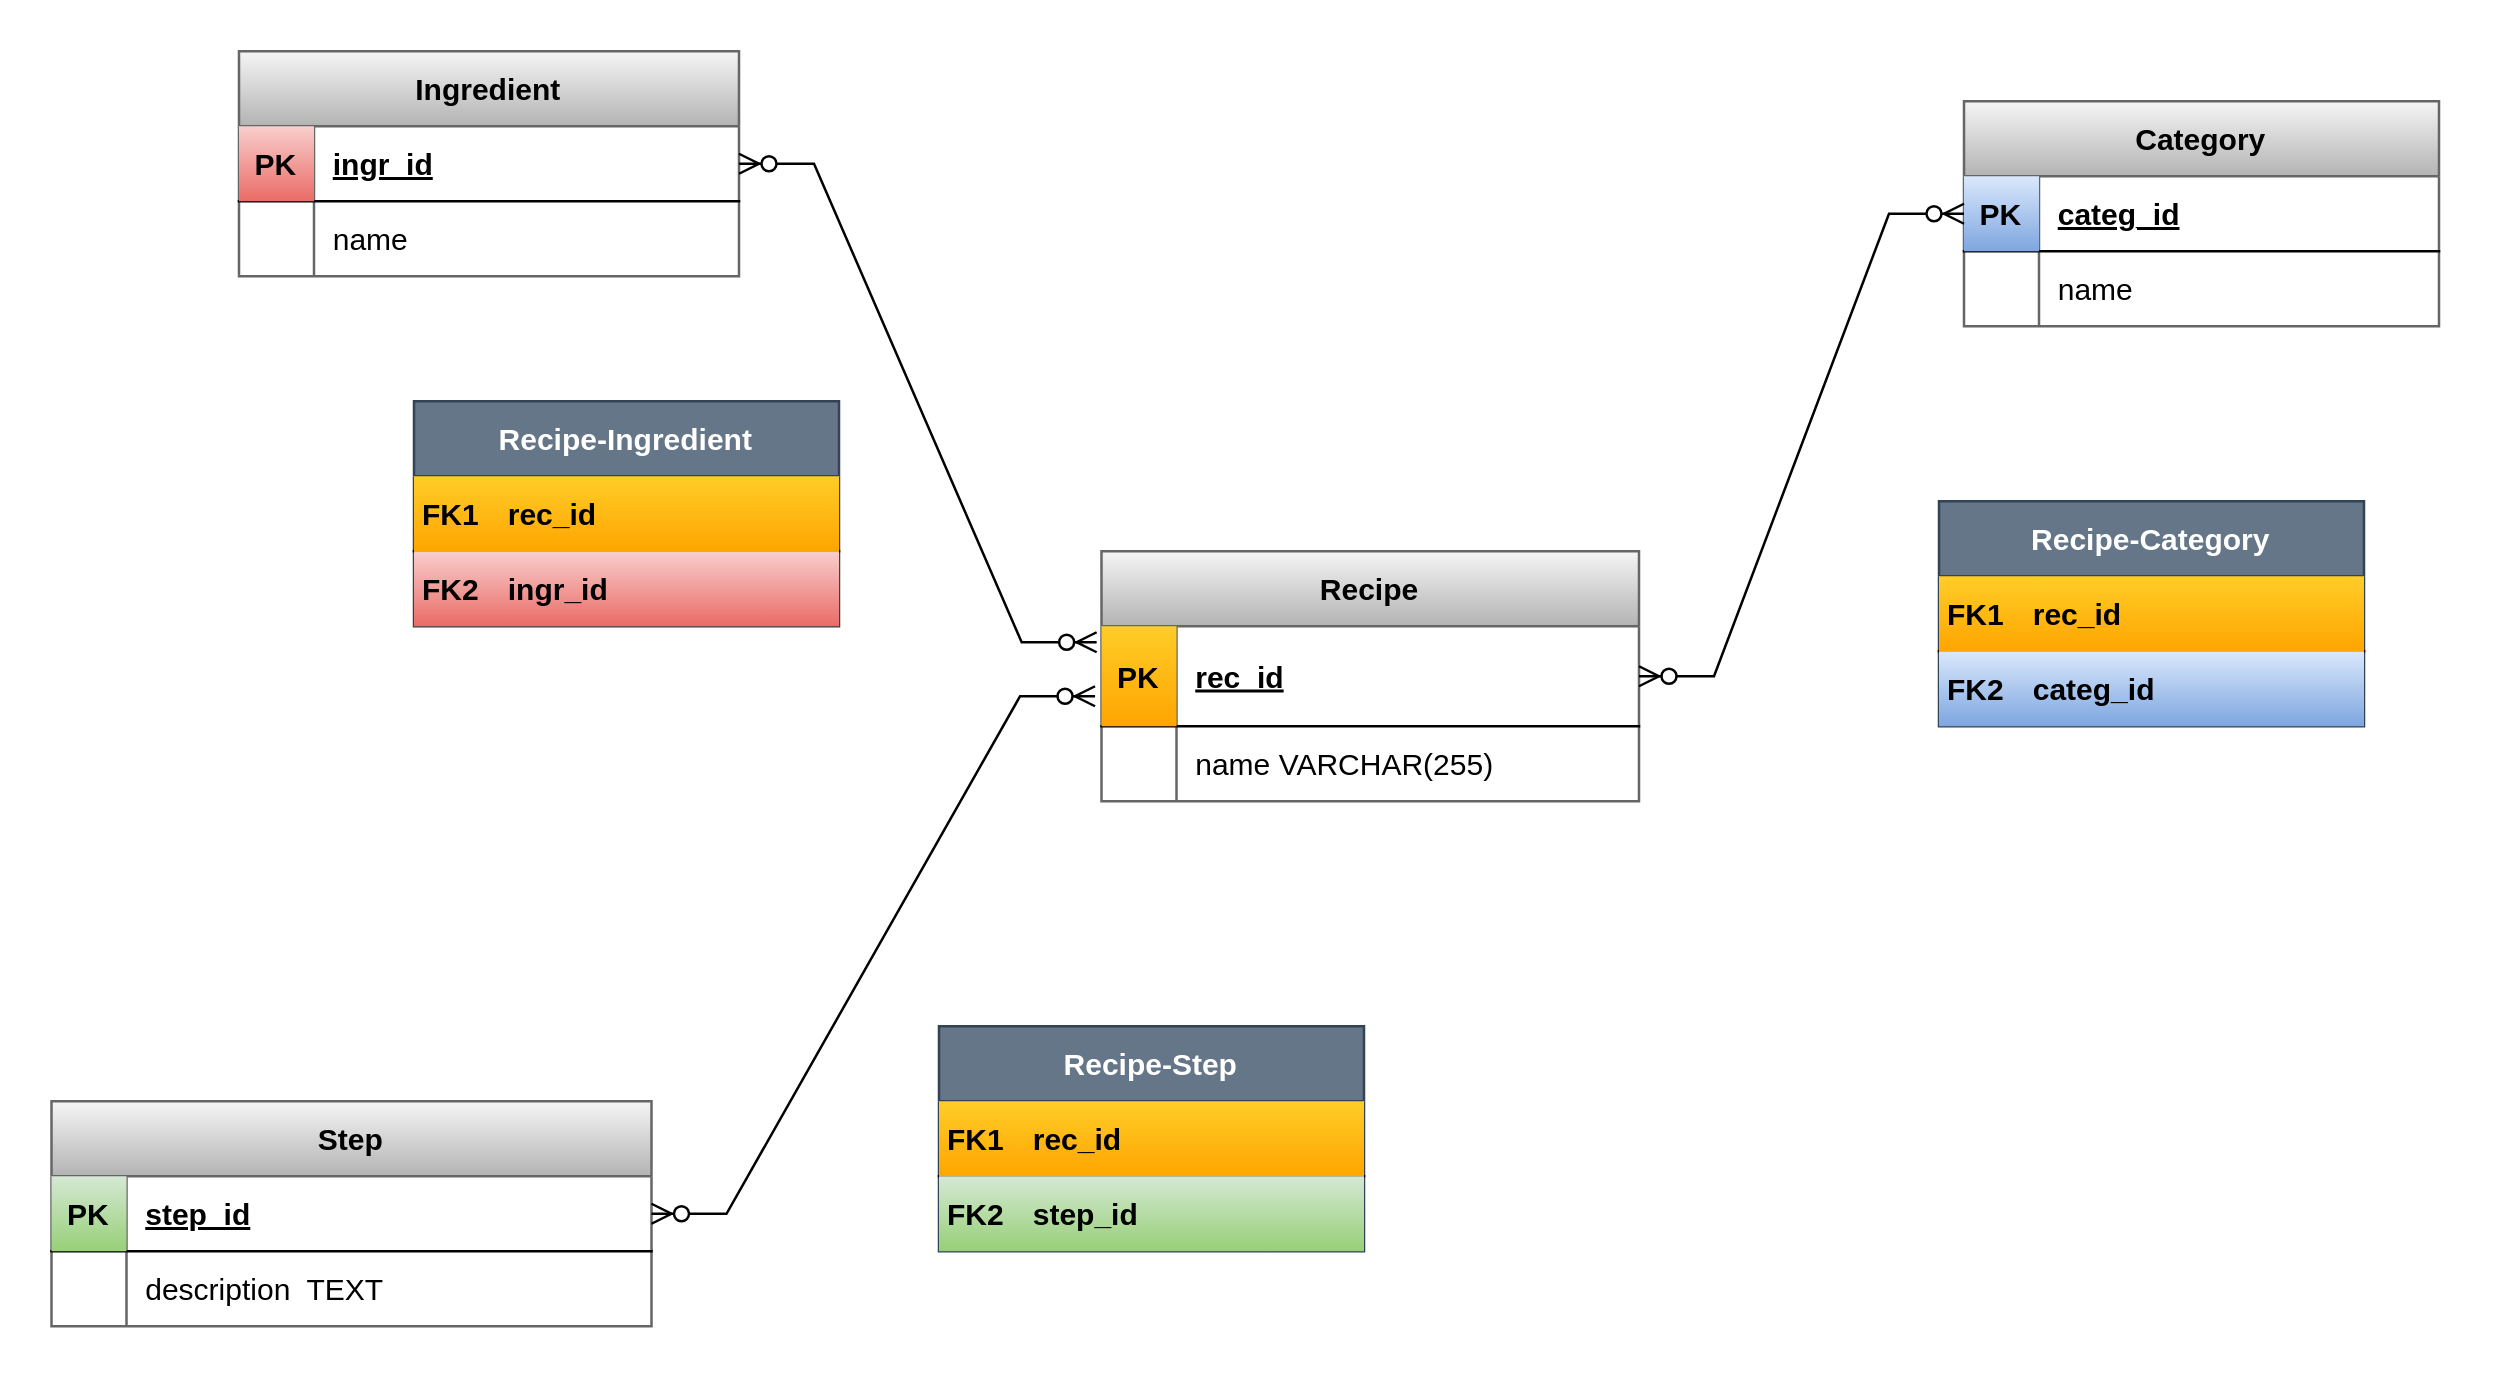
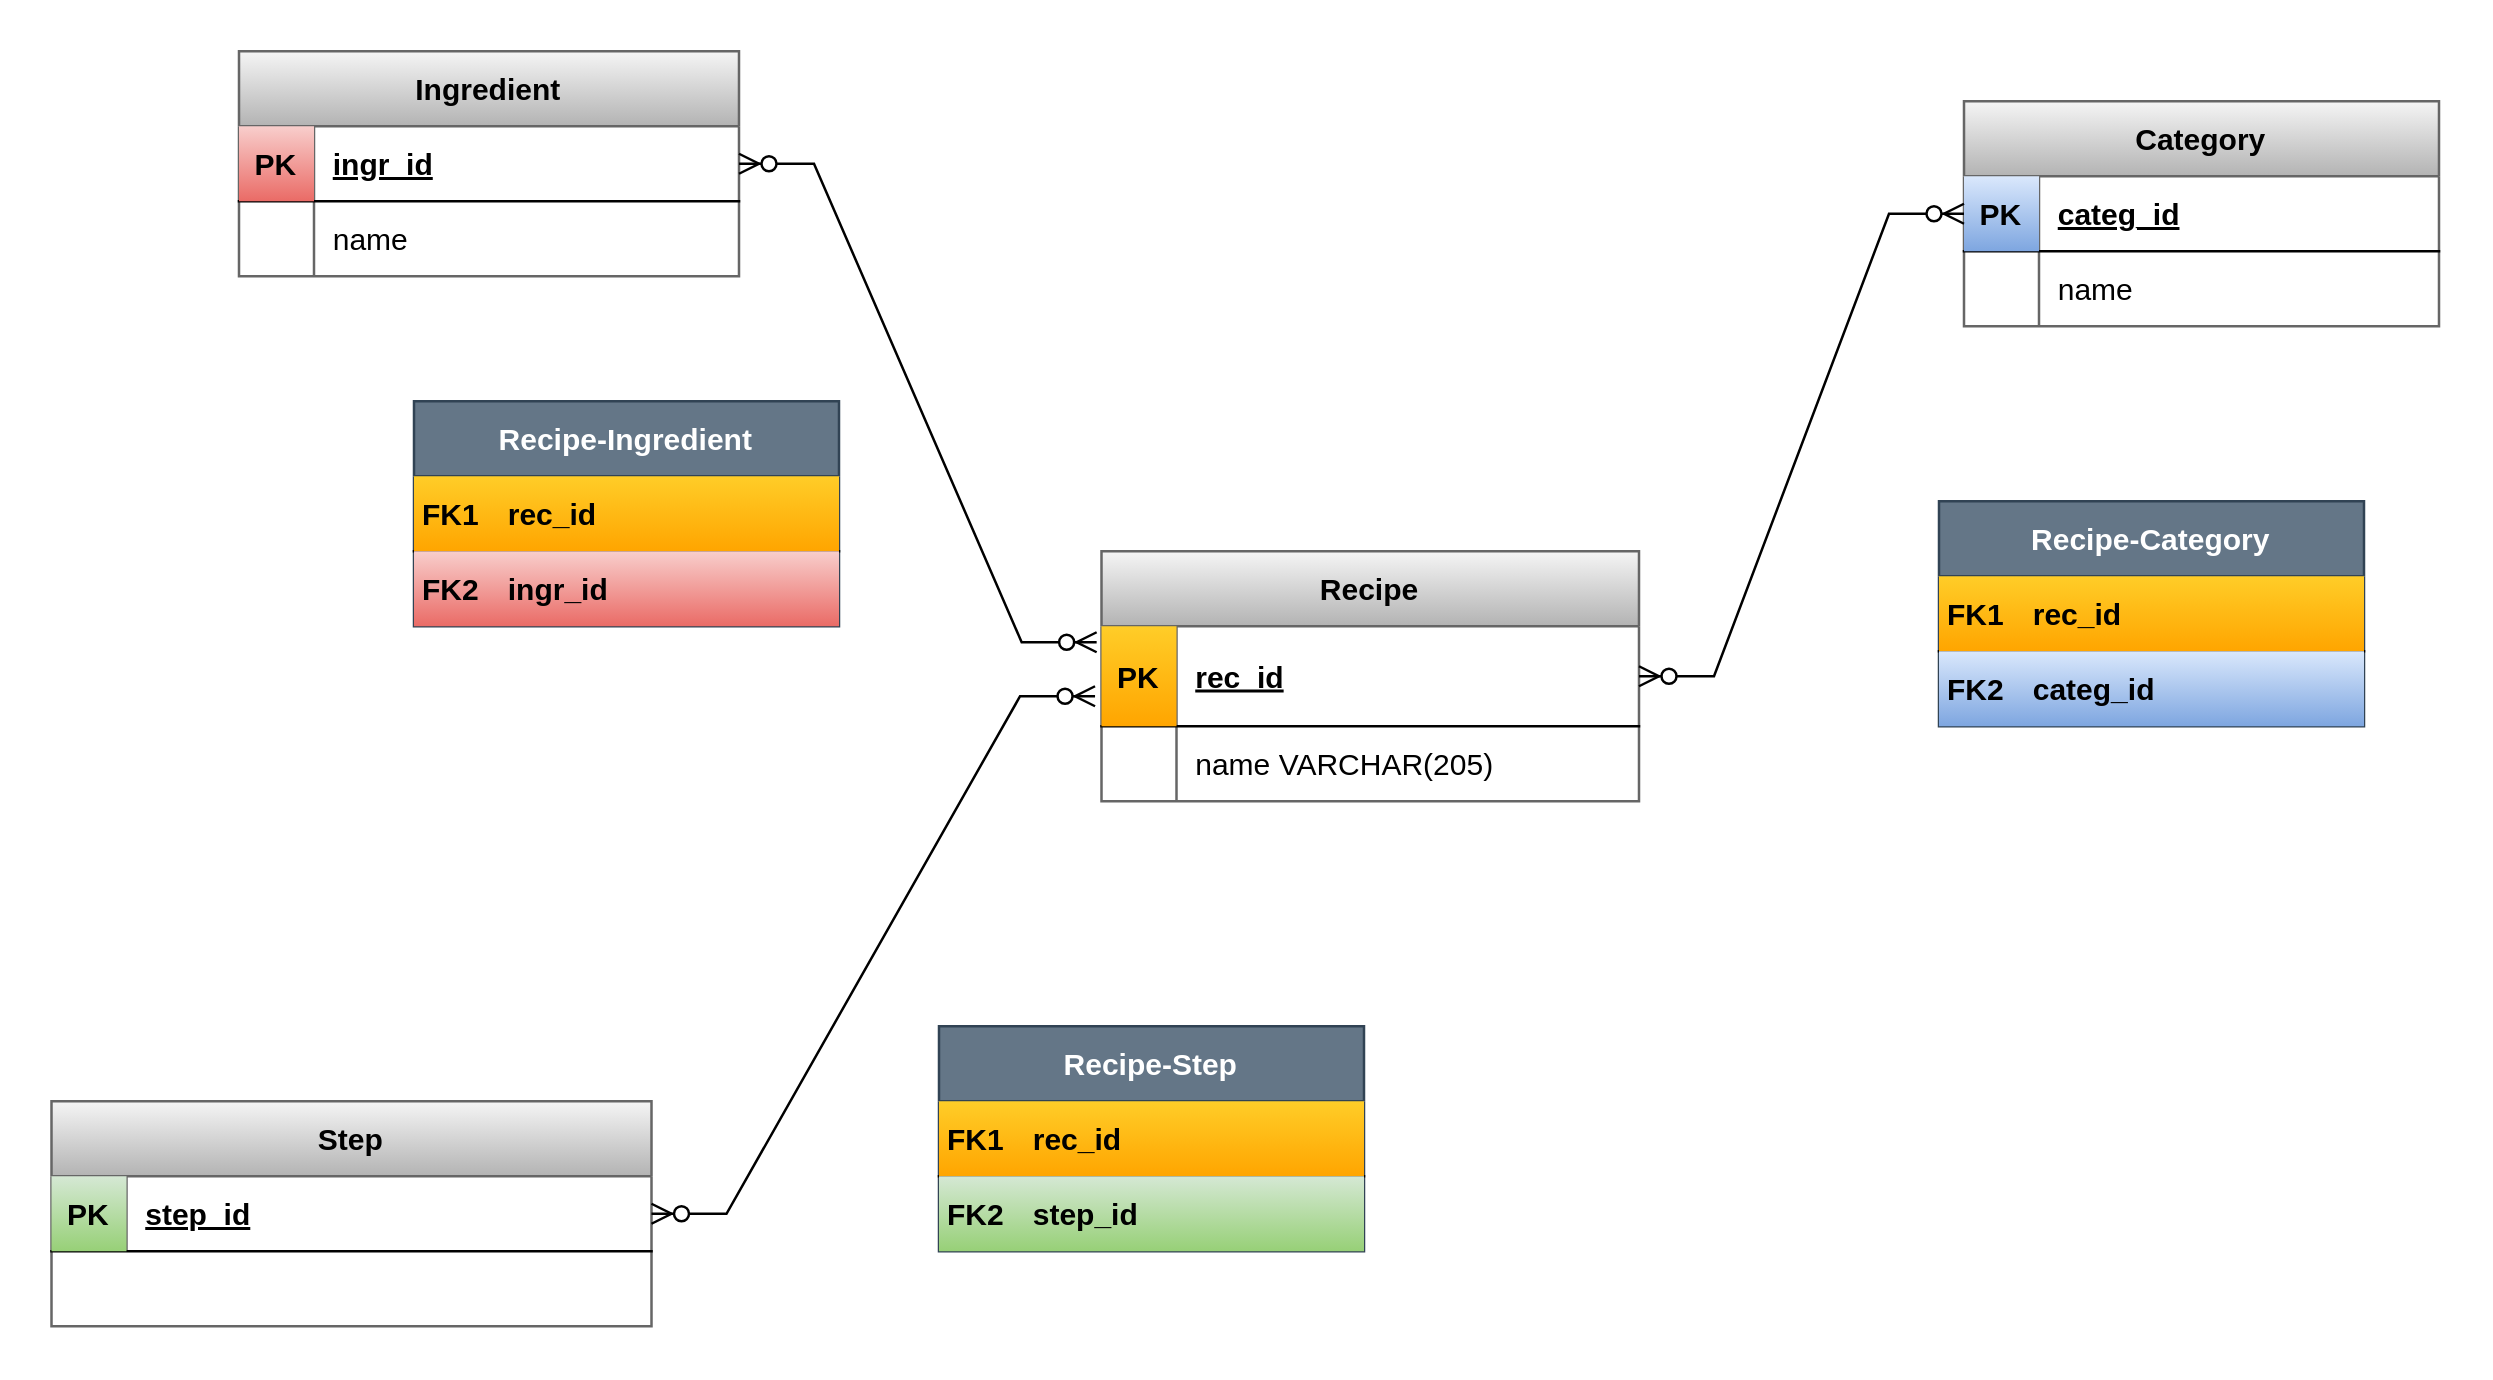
(1334, 765) -> (1334, 765)
(389, 1289) -> none
